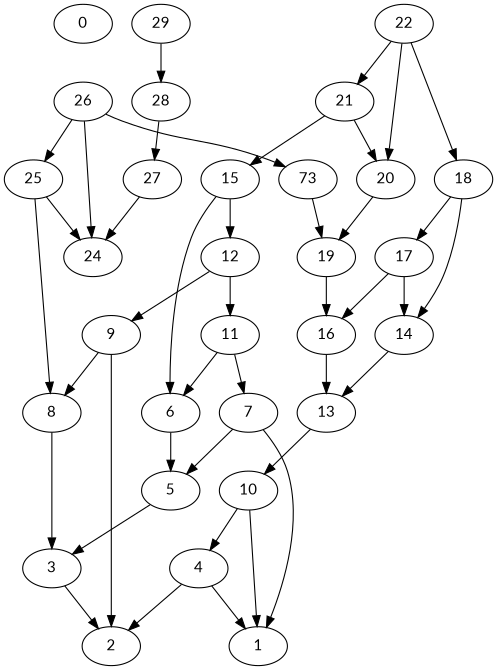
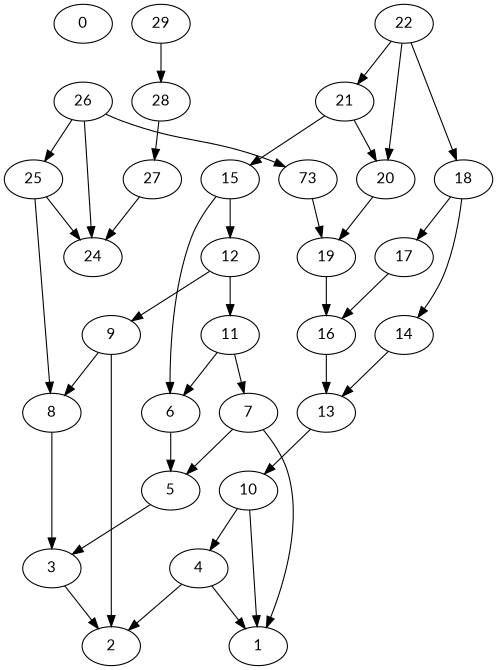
(404, 291) -> none
